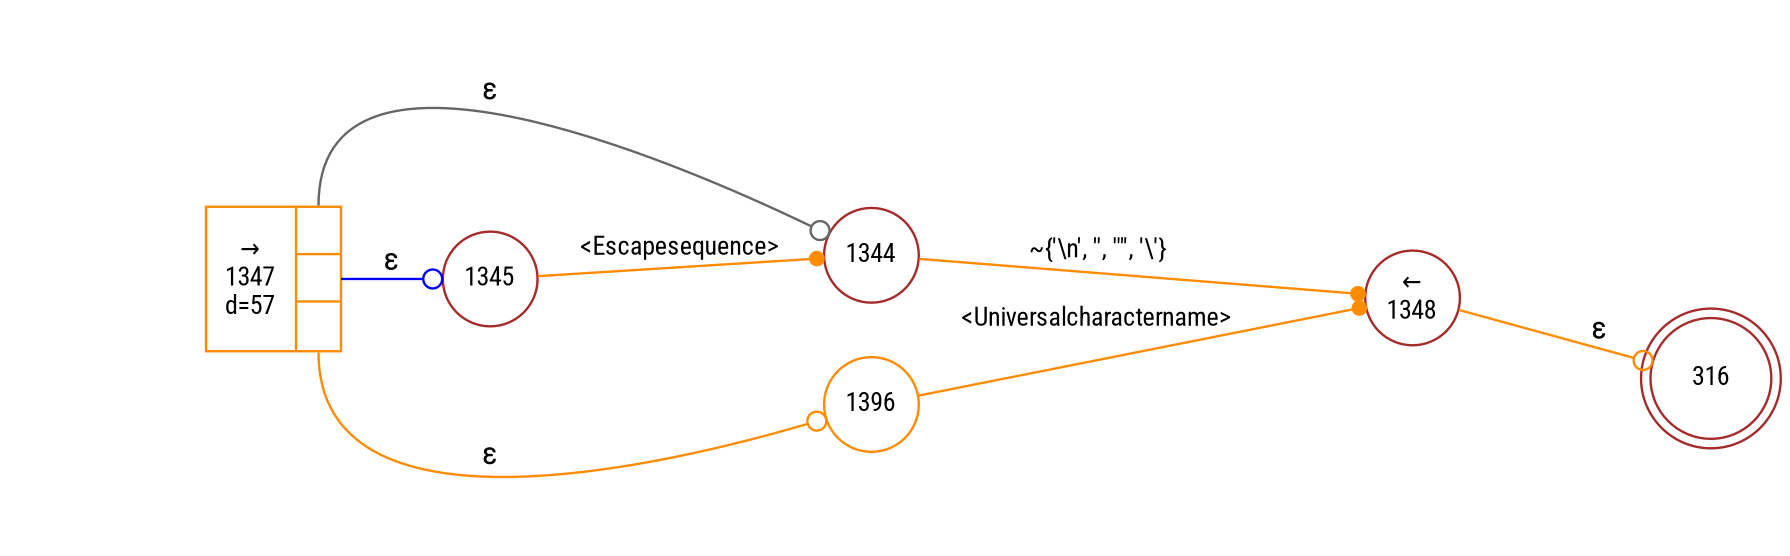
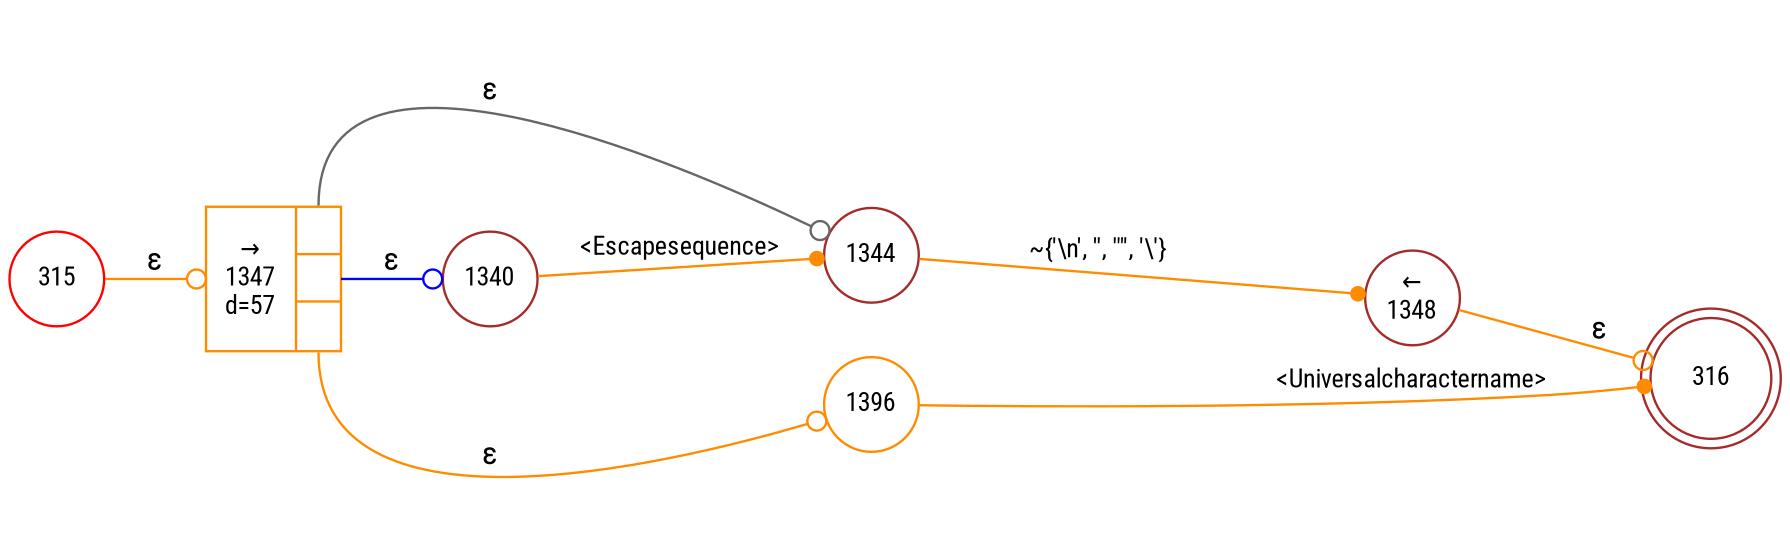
none -> (57, 279)
(490, 279) -> (490, 279)
(1136, 352) -> (1279, 405)
